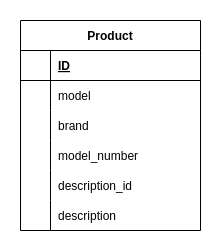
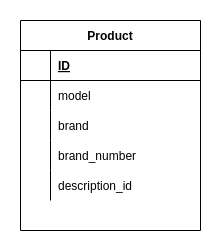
(97, 156) -> (98, 156)
(126, 216) -> none
